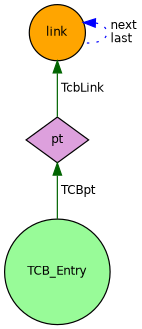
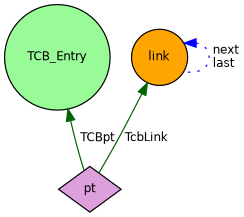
(57, 197) -> (77, 146)
